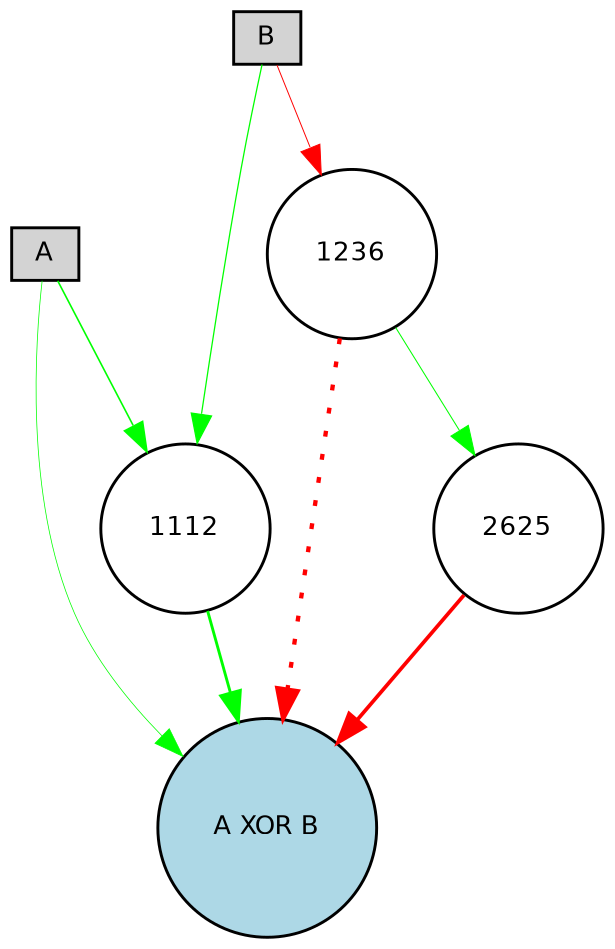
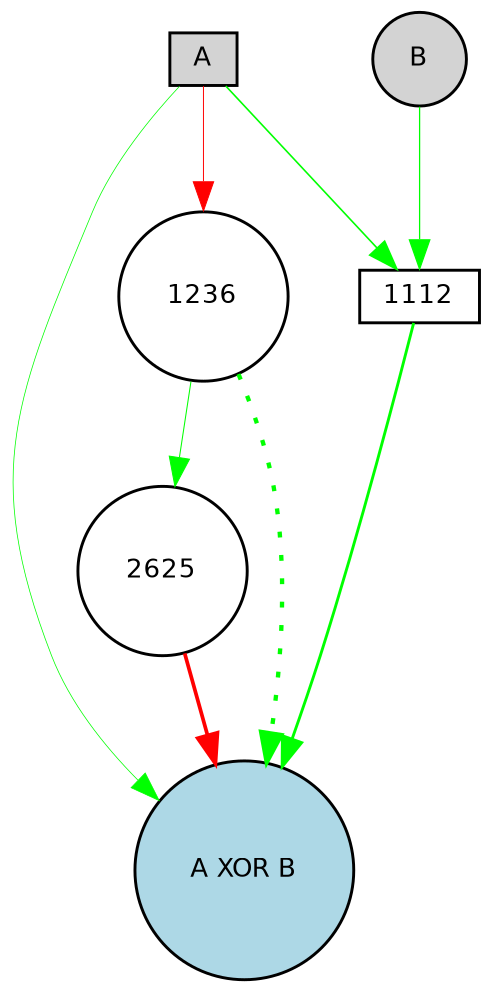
(267, 38) -> (420, 59)
(294, 106) -> (203, 134)
(314, 514) -> (281, 551)
(185, 529) -> (420, 297)
